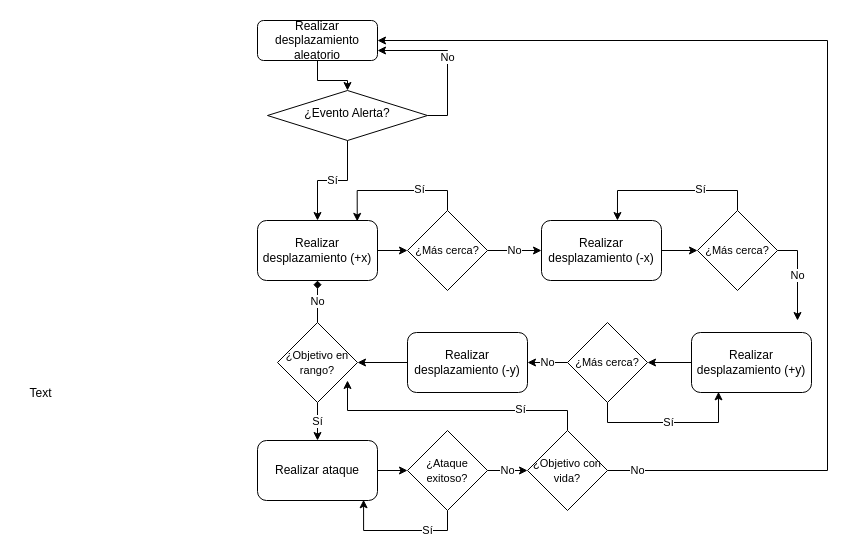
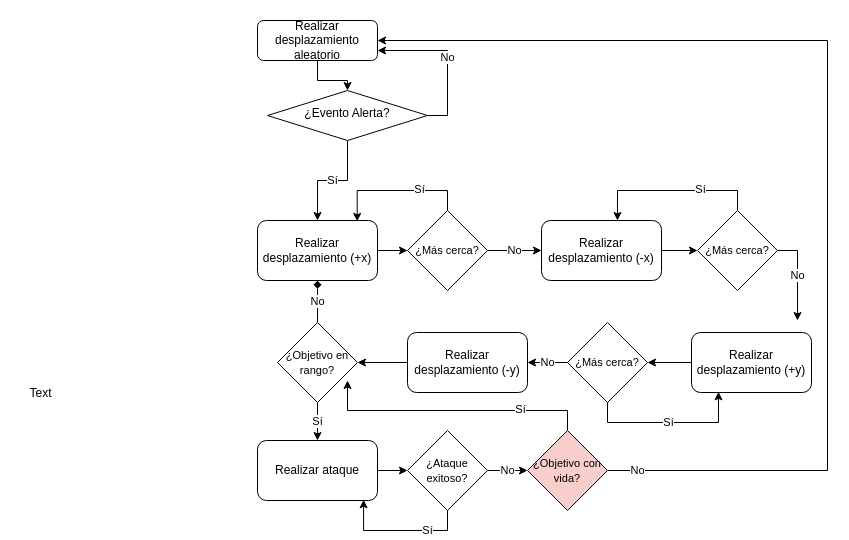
(568, 471) -> (568, 471)
